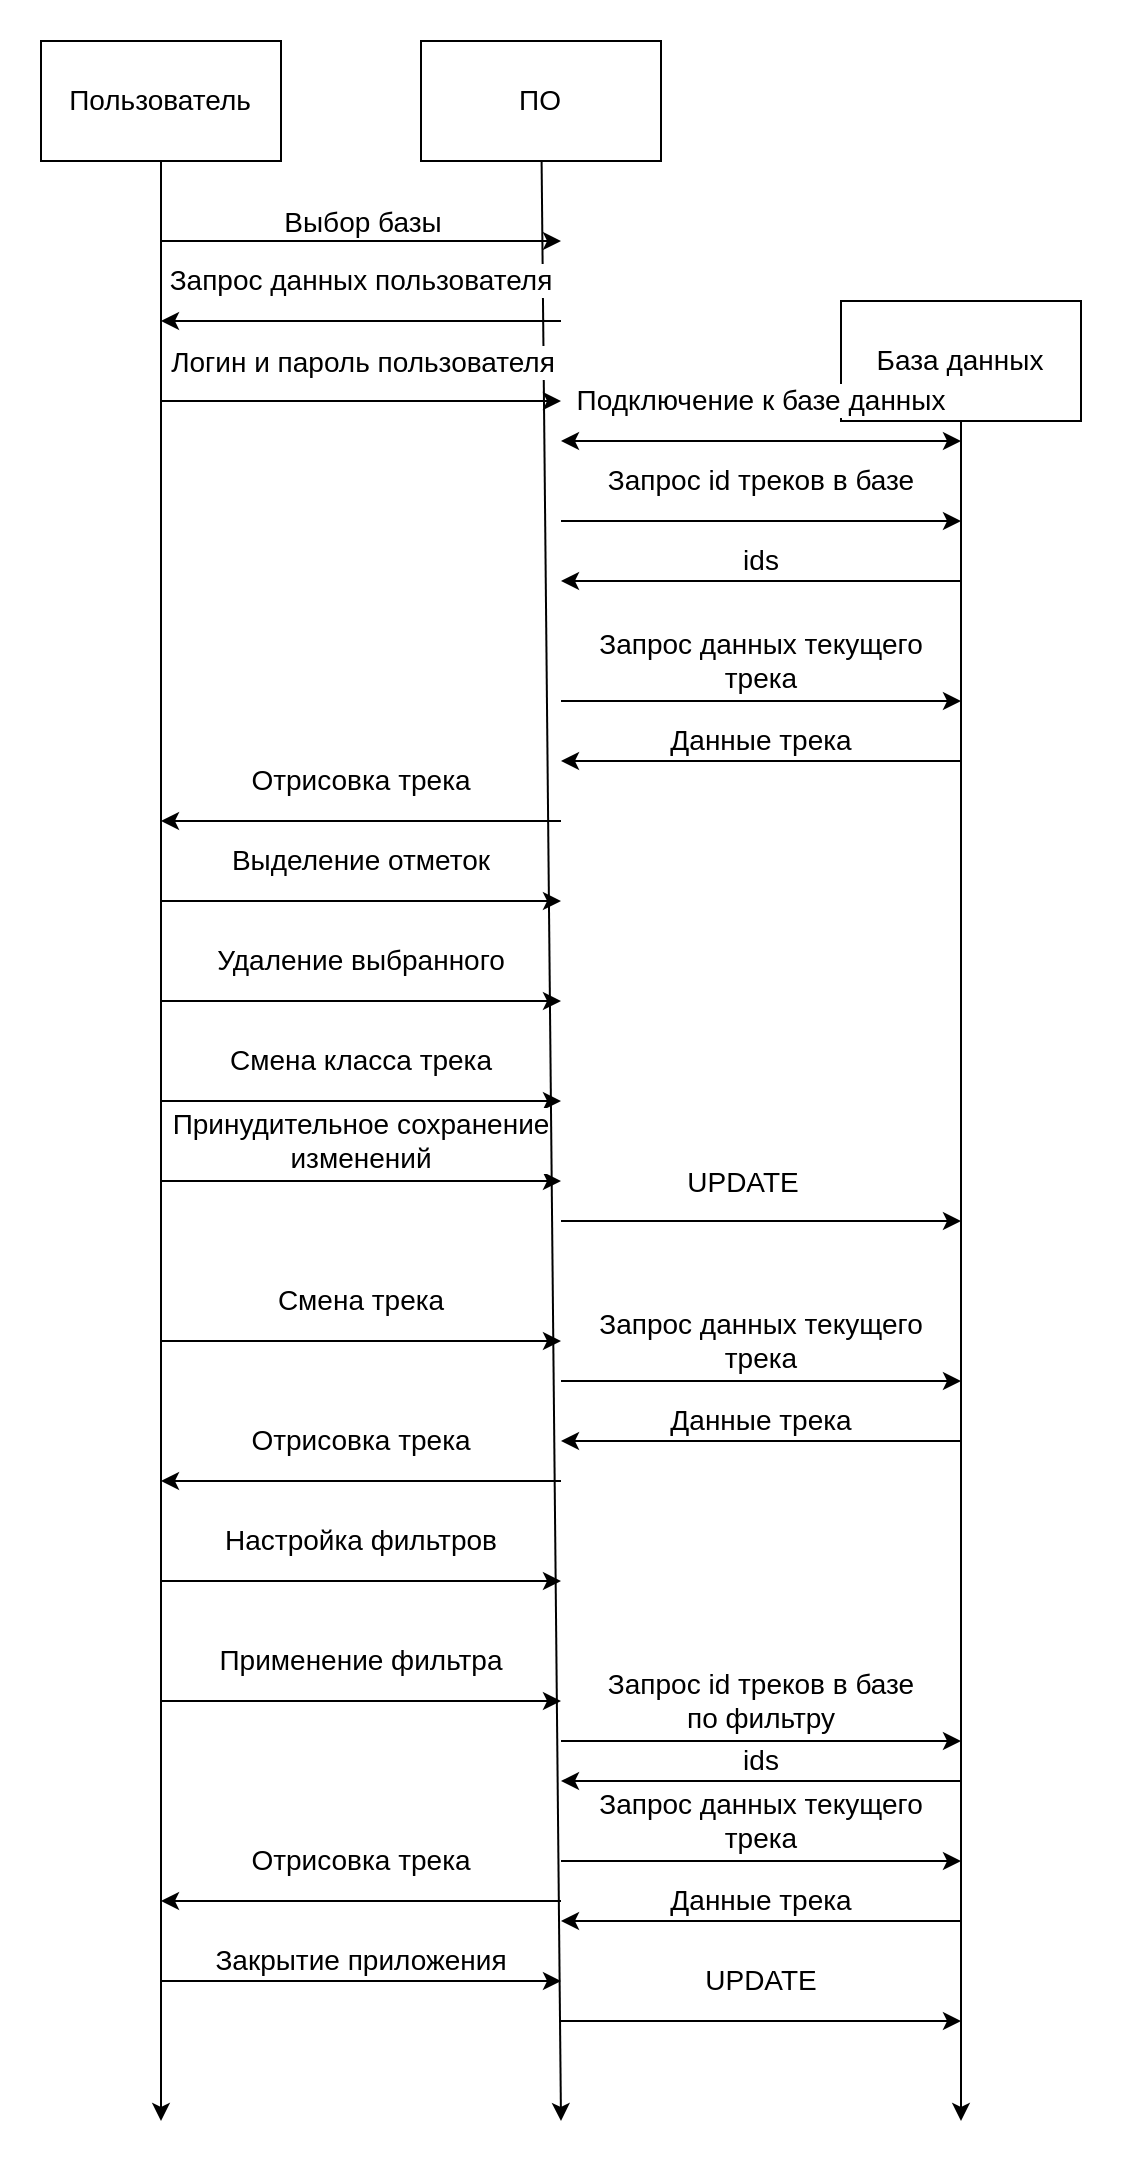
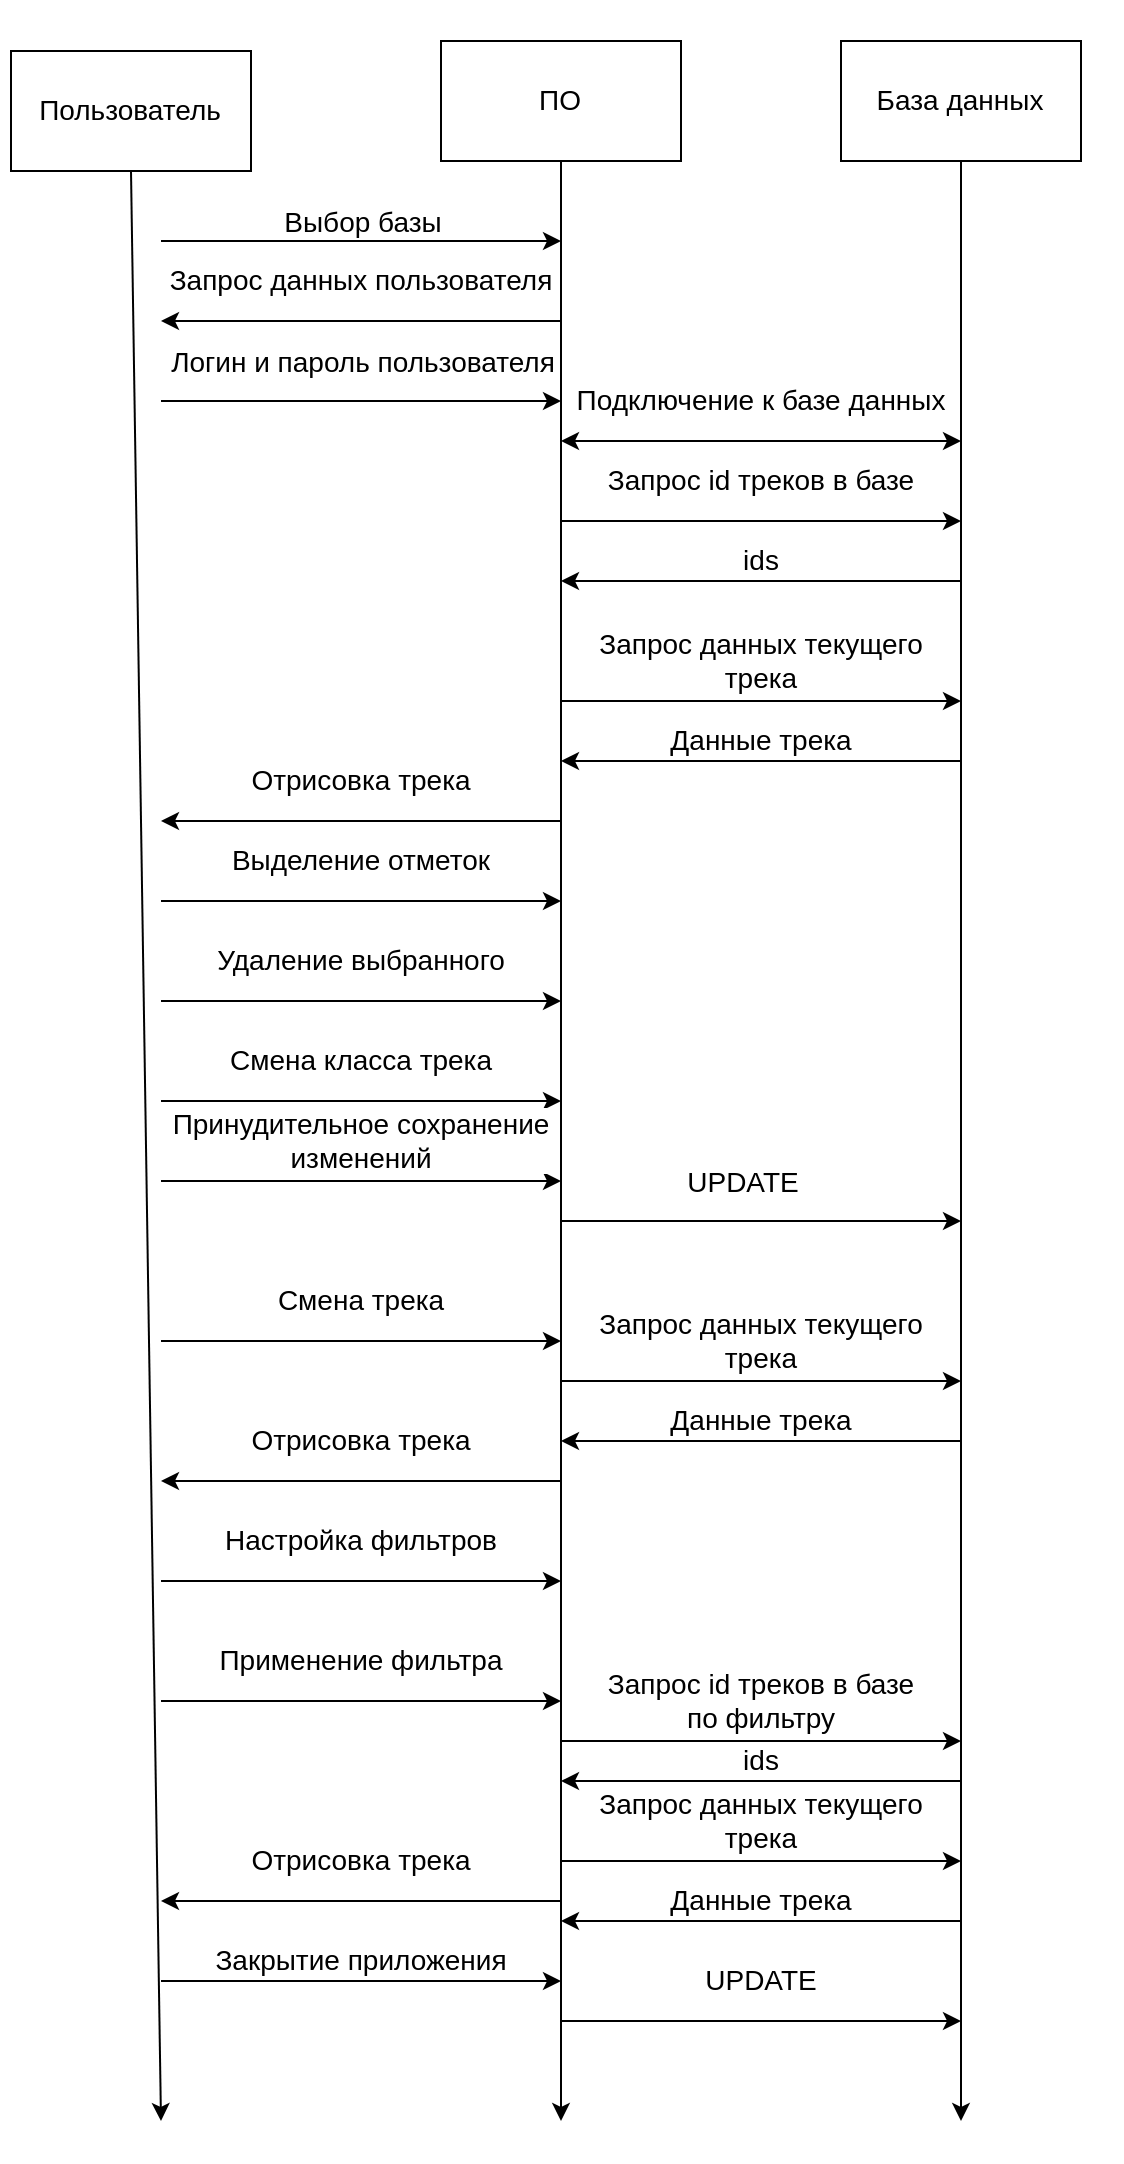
(161, 101) -> (131, 111)
(541, 101) -> (561, 101)
(961, 361) -> (961, 101)
